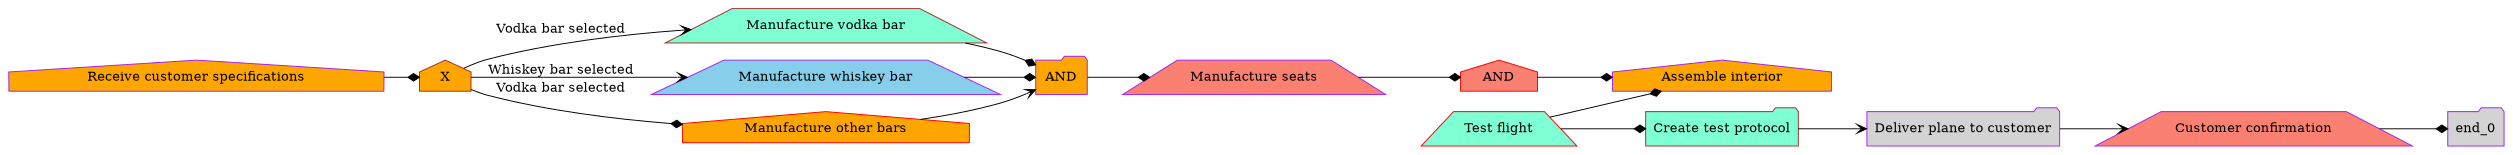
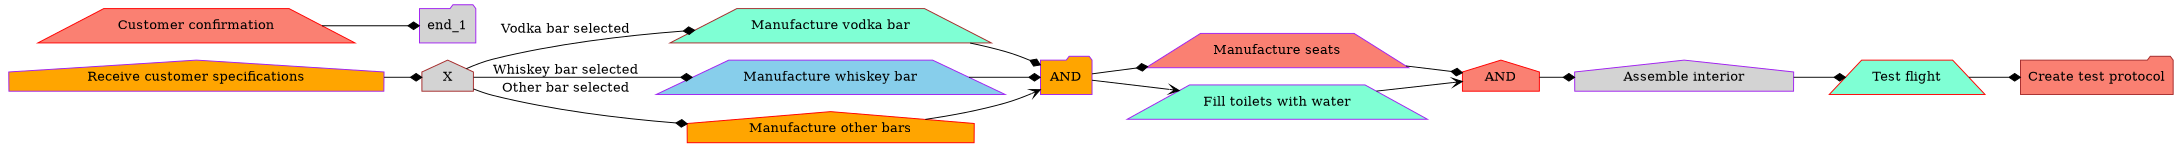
(571, 42) -> (573, 43)
(445, 77) -> (448, 77)
(574, 77) -> (577, 77)
(1722, 77) -> (1684, 77)
(561, 88) -> (566, 88)
none -> (1277, 102)
(1600, 106) -> (1814, 77)
(1722, 129) -> (2097, 77)
(1963, 129) -> none
(2254, 129) -> (196, 26)
(2476, 129) -> (448, 26)
